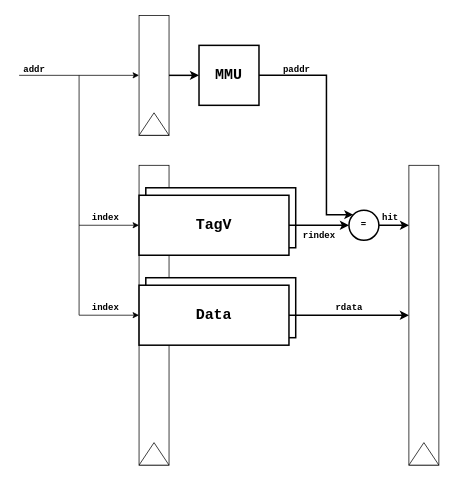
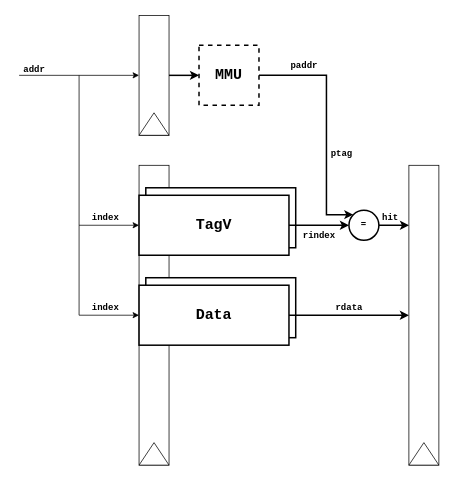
(297, 70) -> (304, 66)
(229, 75) -> (229, 75)
none -> (342, 154)
